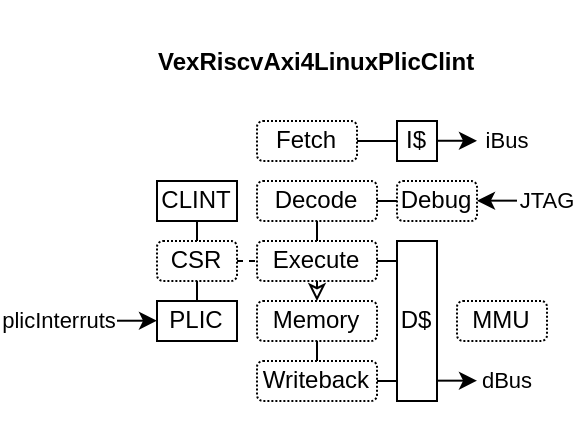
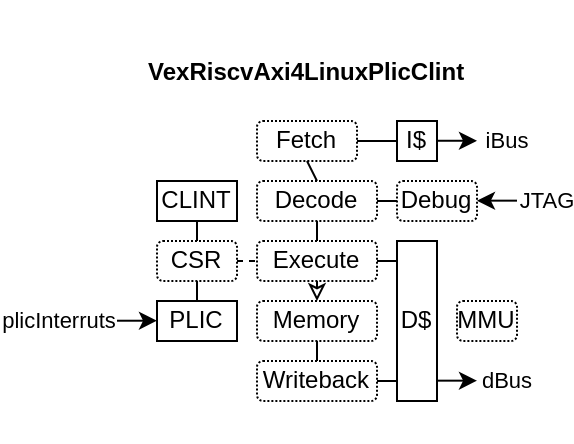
(327, 61) -> (317, 71)
none -> (312, 171)
(502, 321) -> (487, 321)
